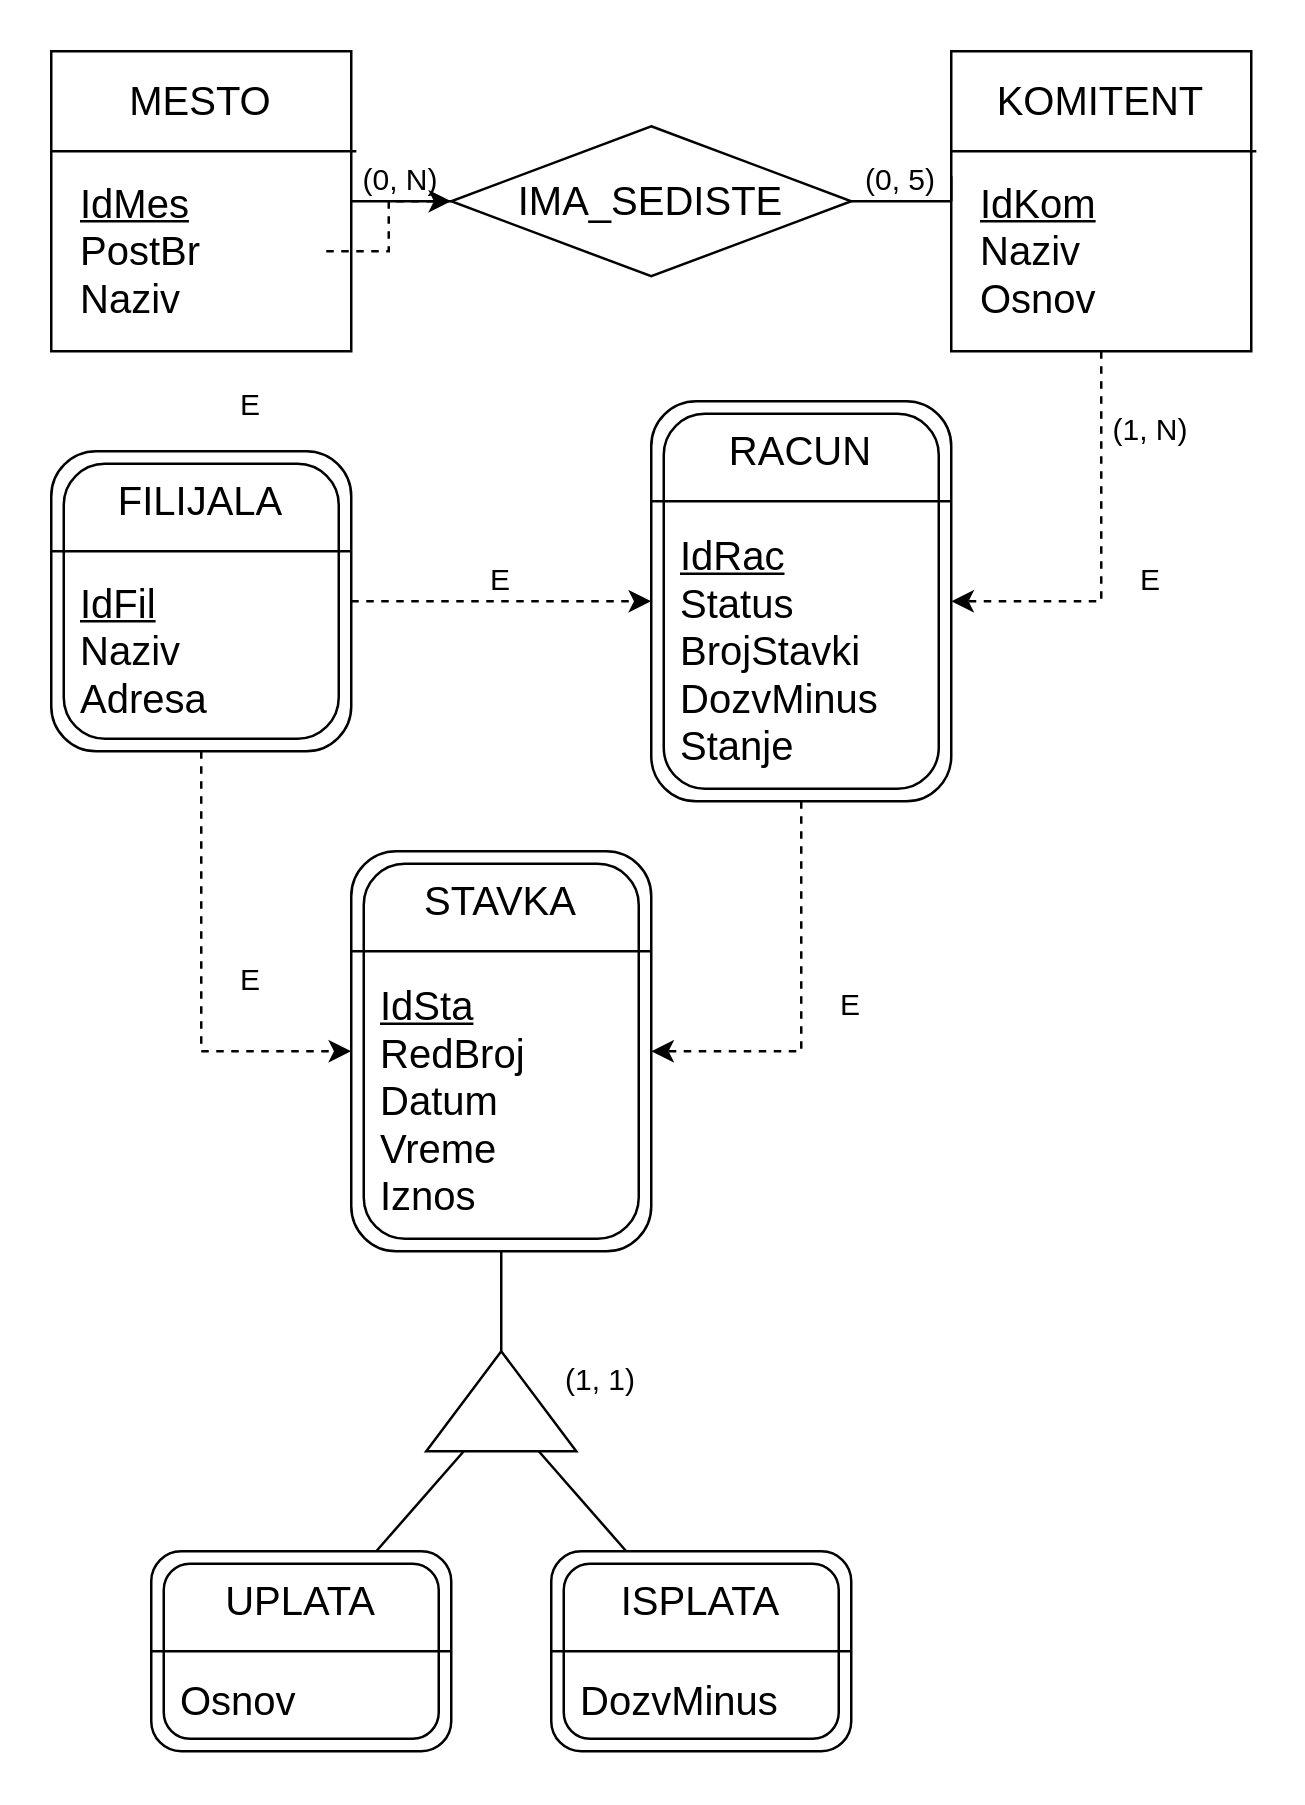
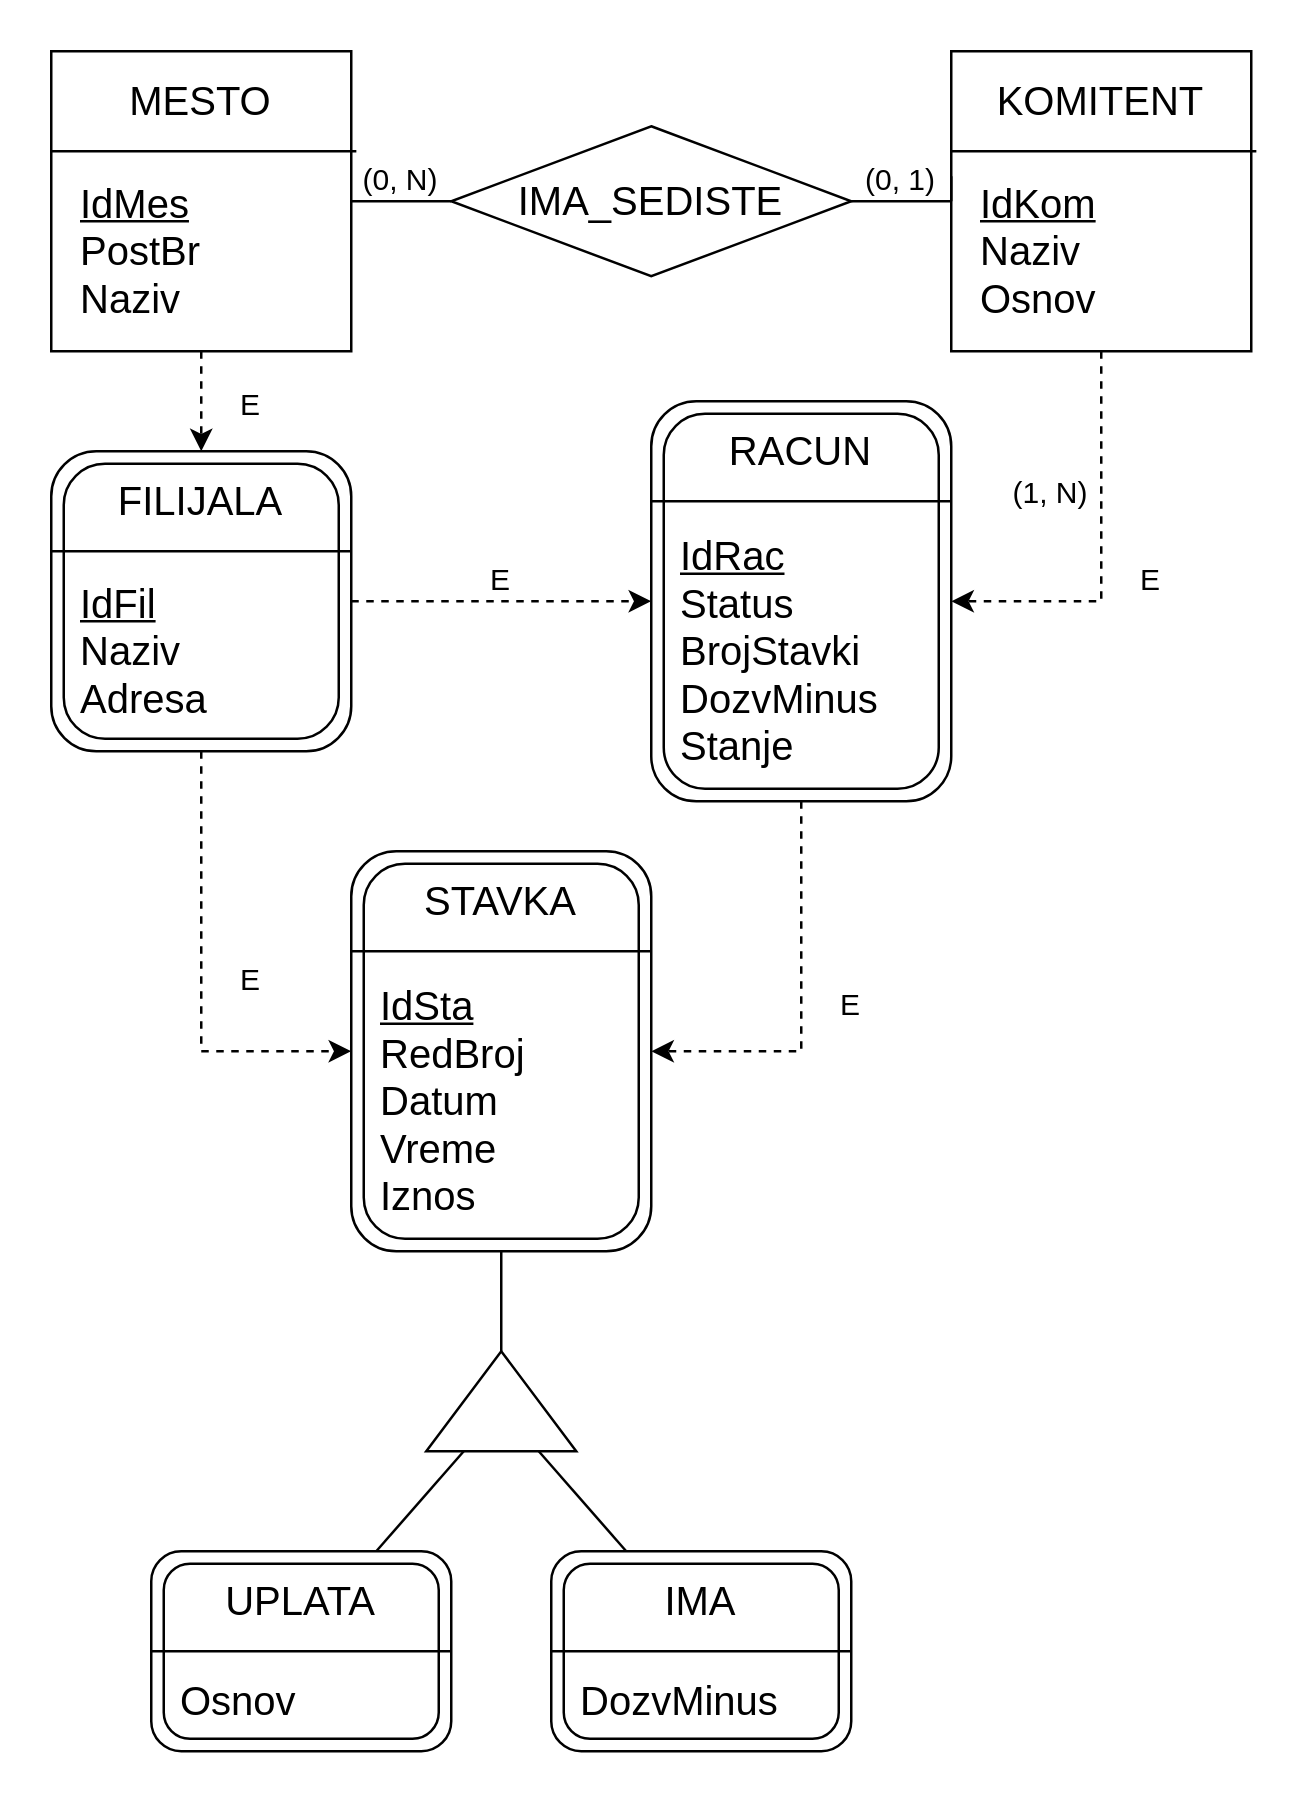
(901, 176) -> (901, 176)
(380, 251) -> (201, 394)
(1151, 426) -> (1051, 489)
(601, 1376) -> none
(701, 1601) -> (701, 1601)
